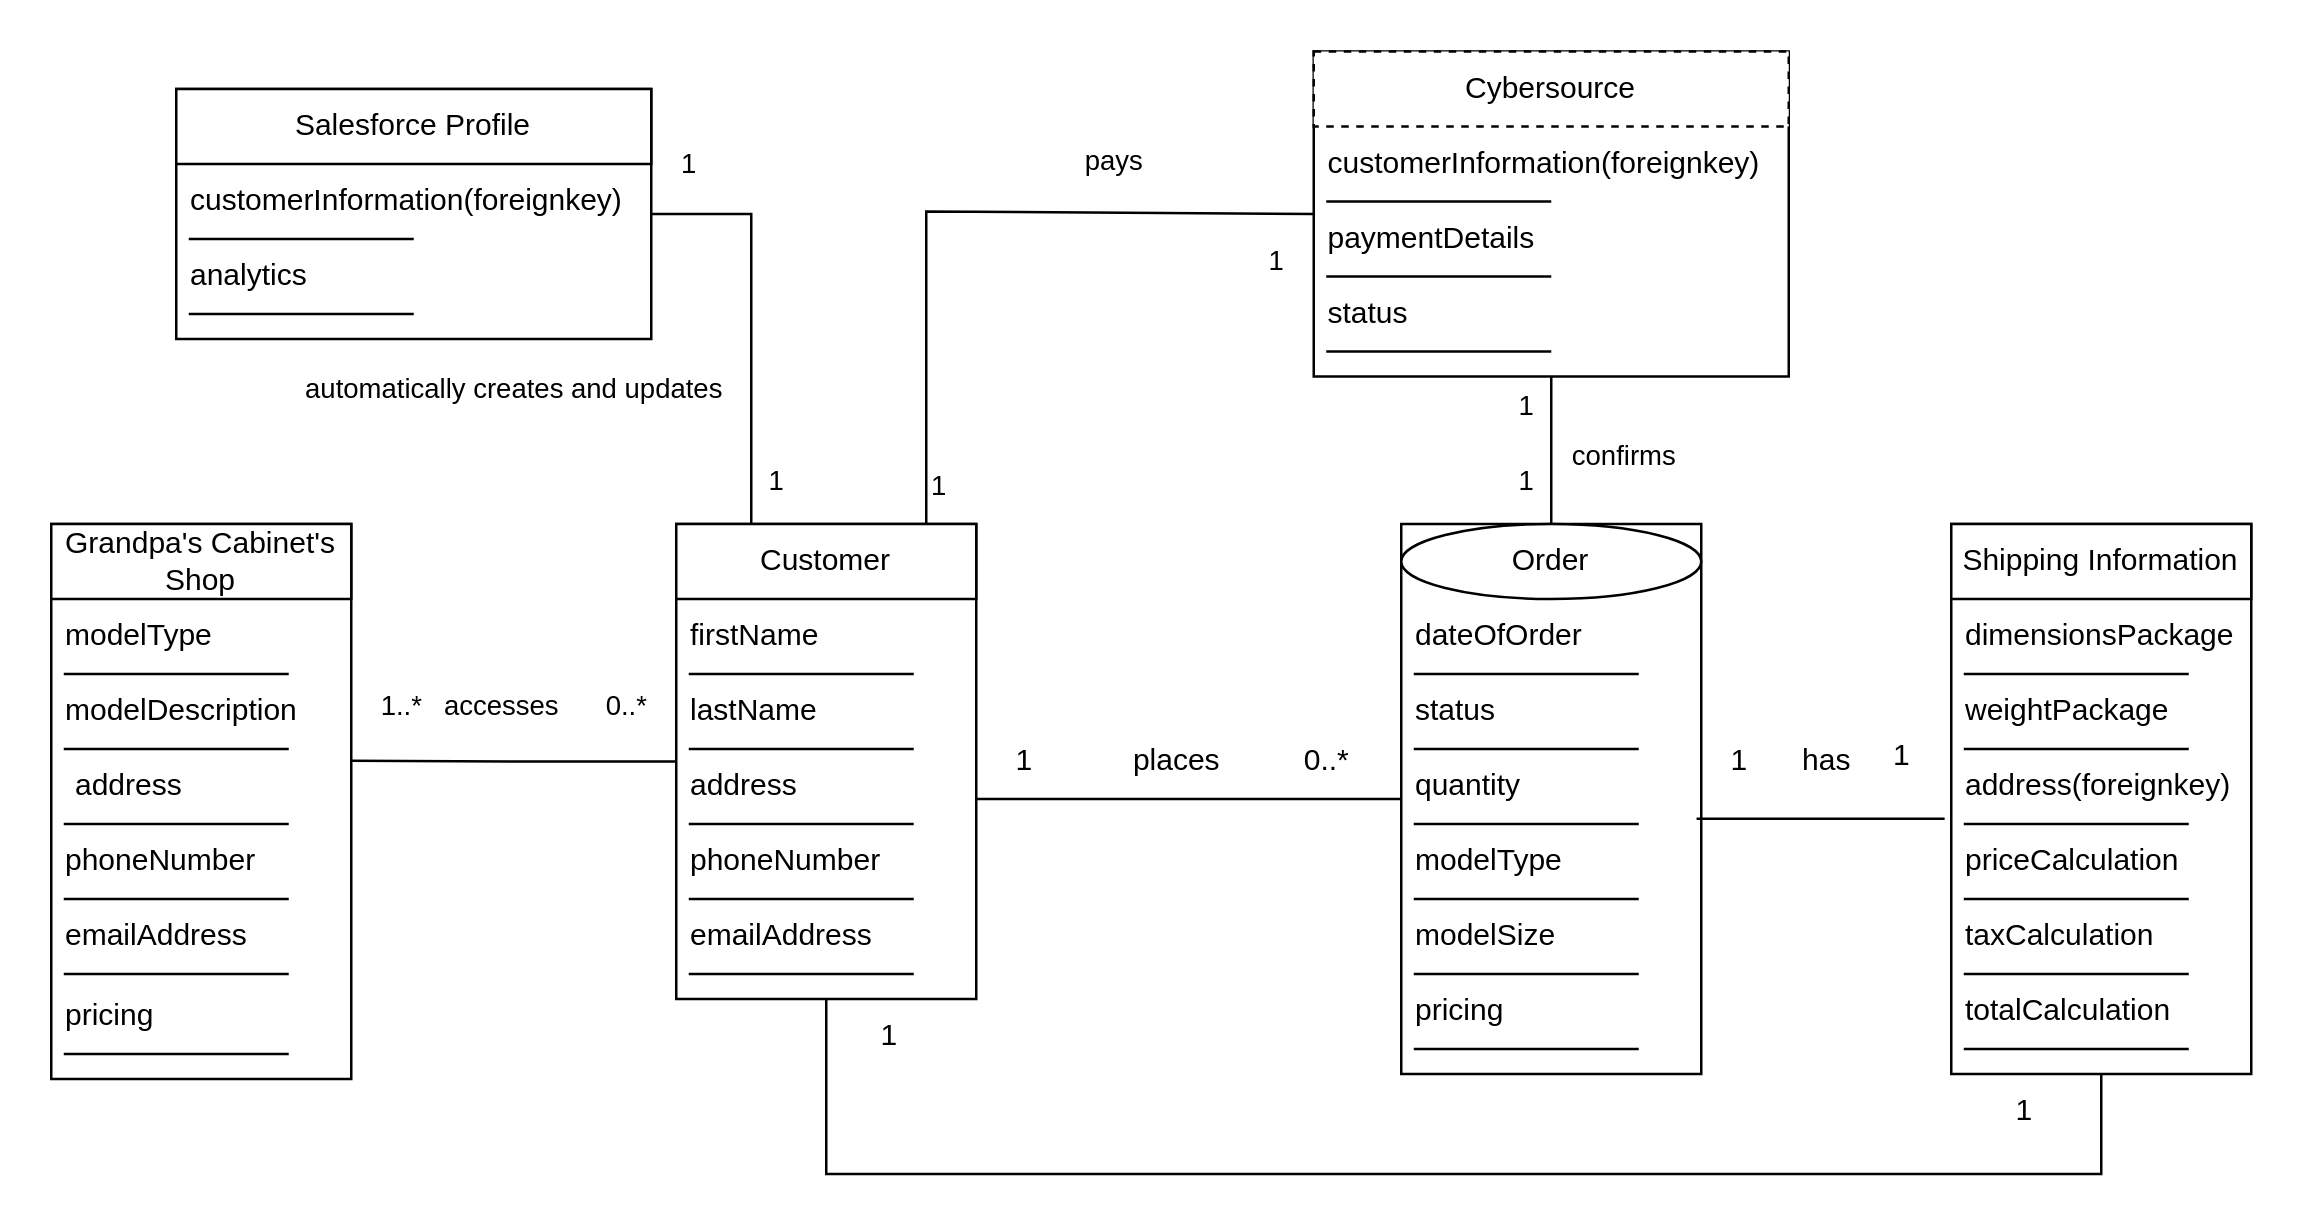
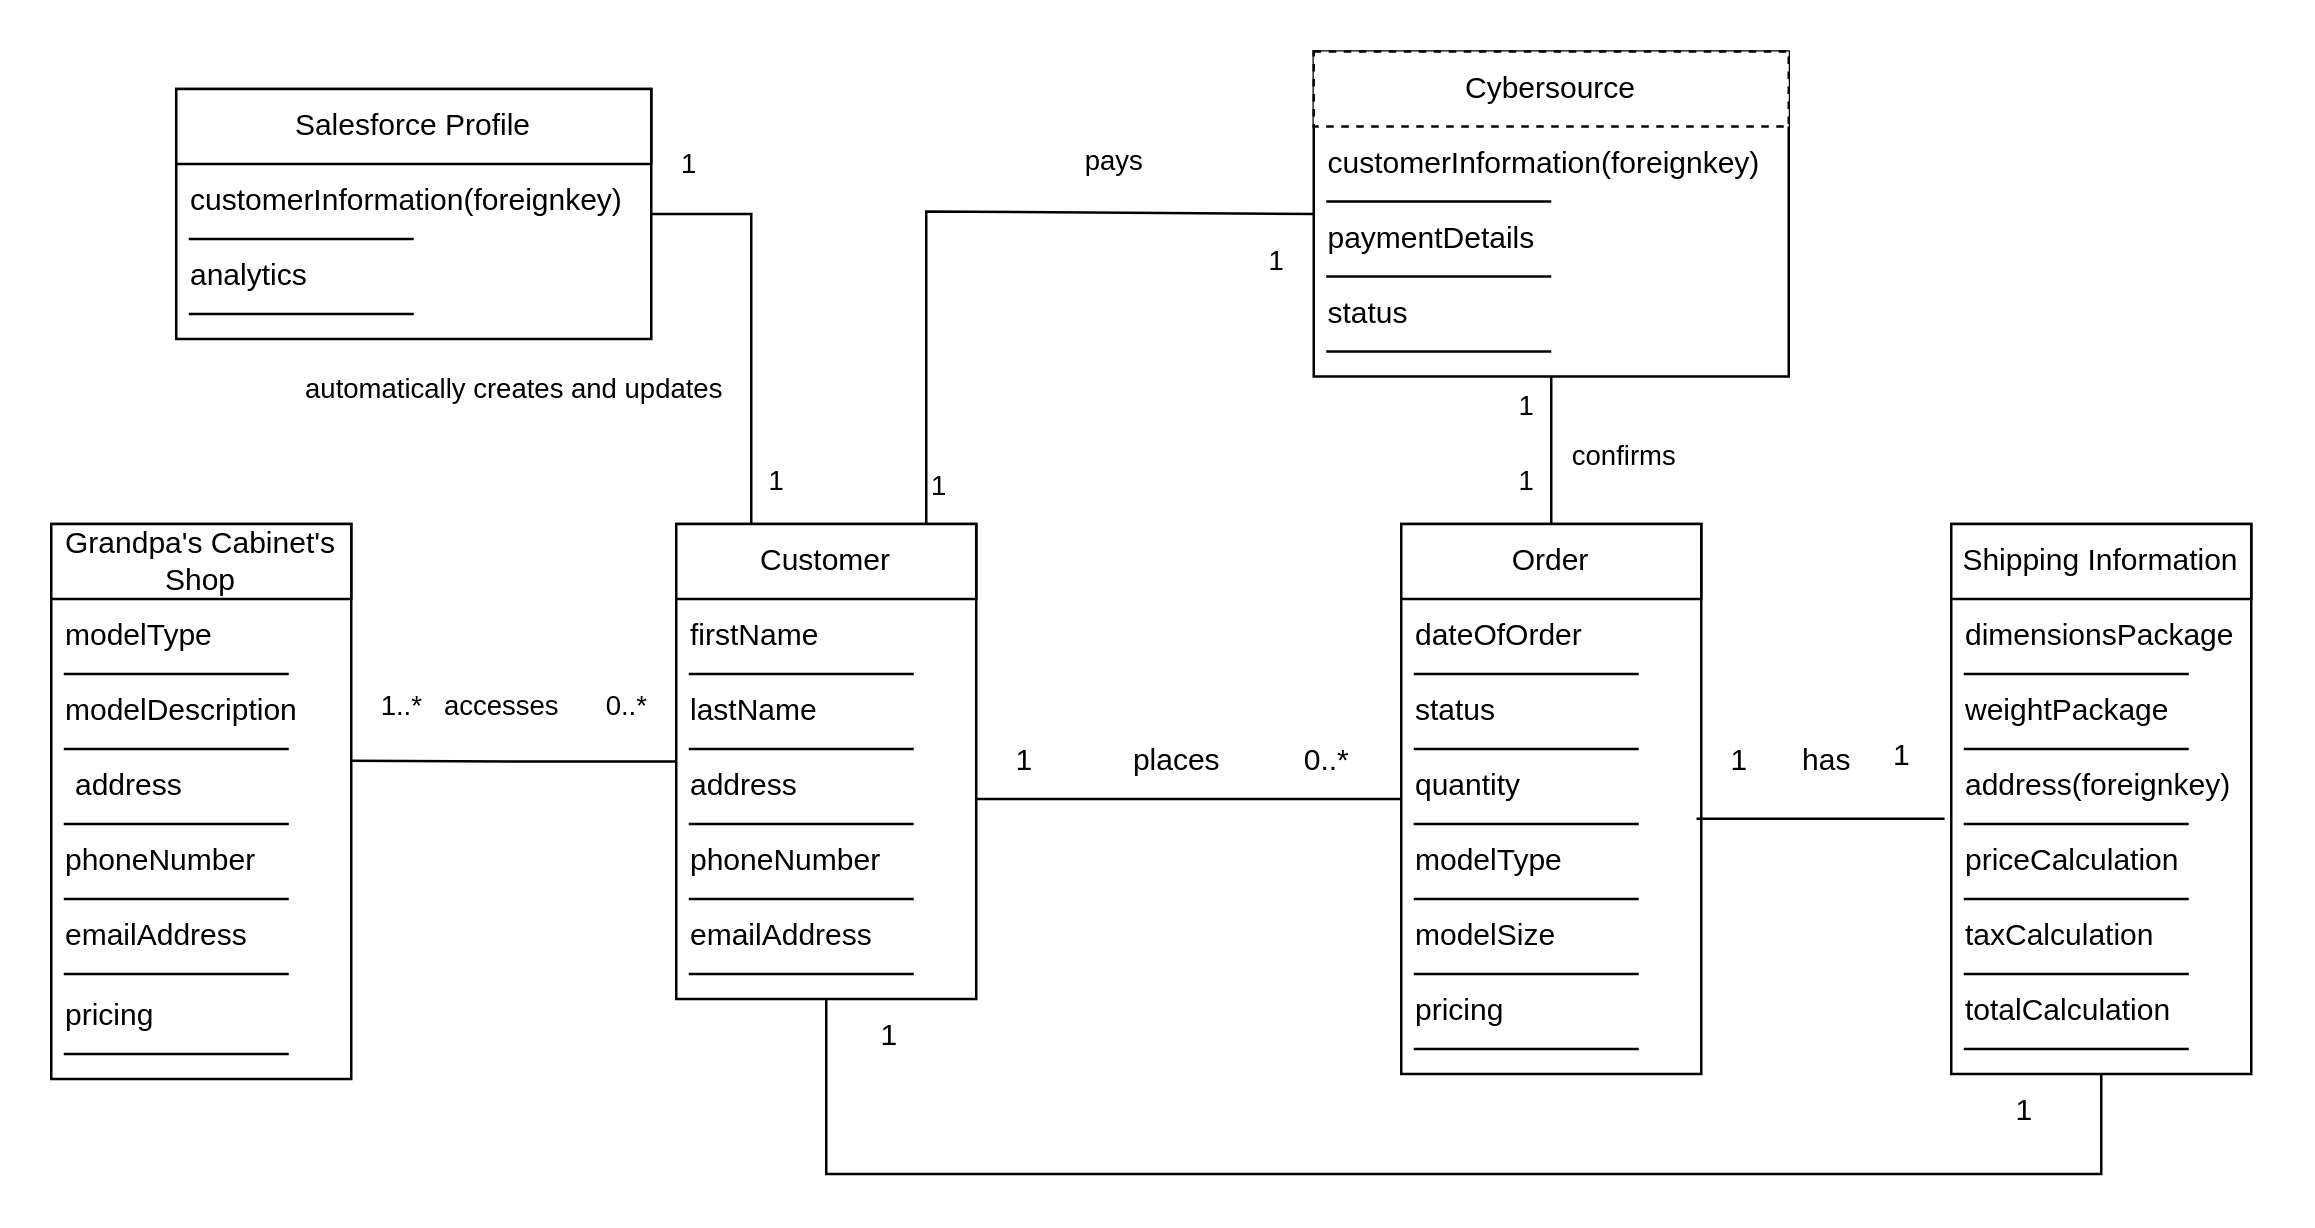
(1551, 561) -> (1551, 561)
